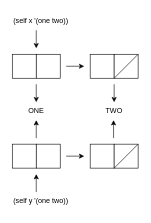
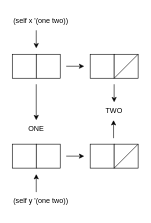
(36, 111) -> (36, 129)
